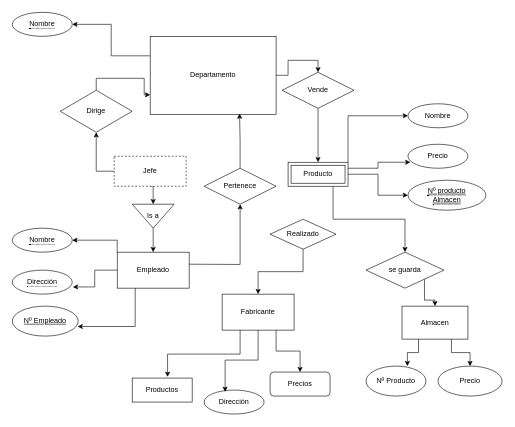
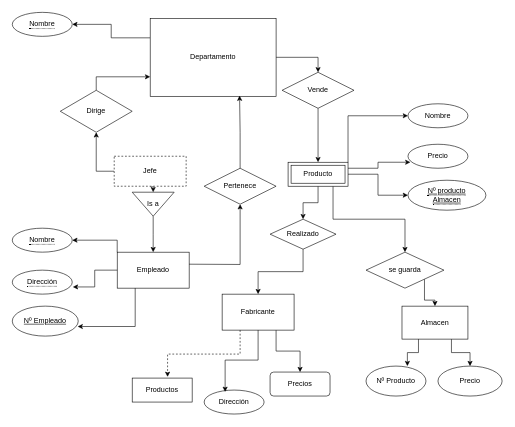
(213, 75) -> (213, 57)
none -> (318, 203)
(153, 216) -> (153, 204)
(207, 354) -> (207, 354)
